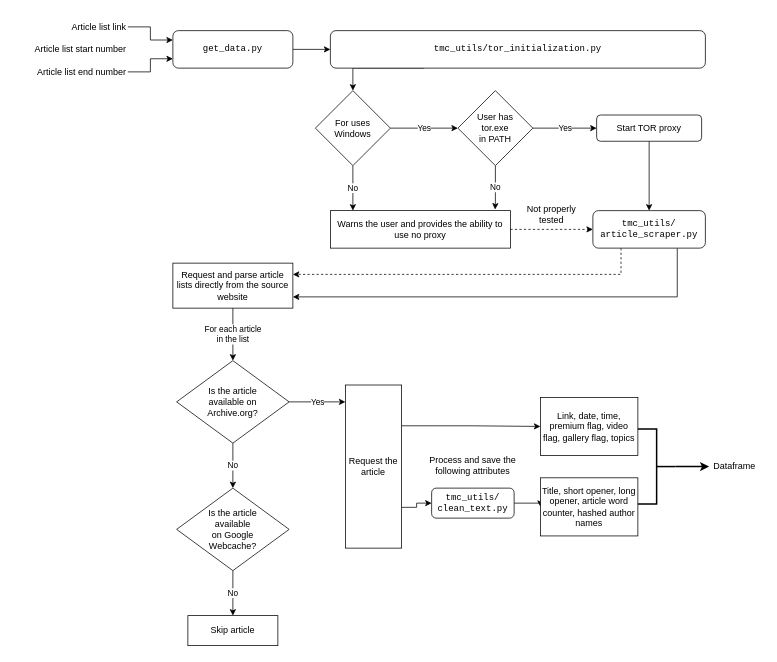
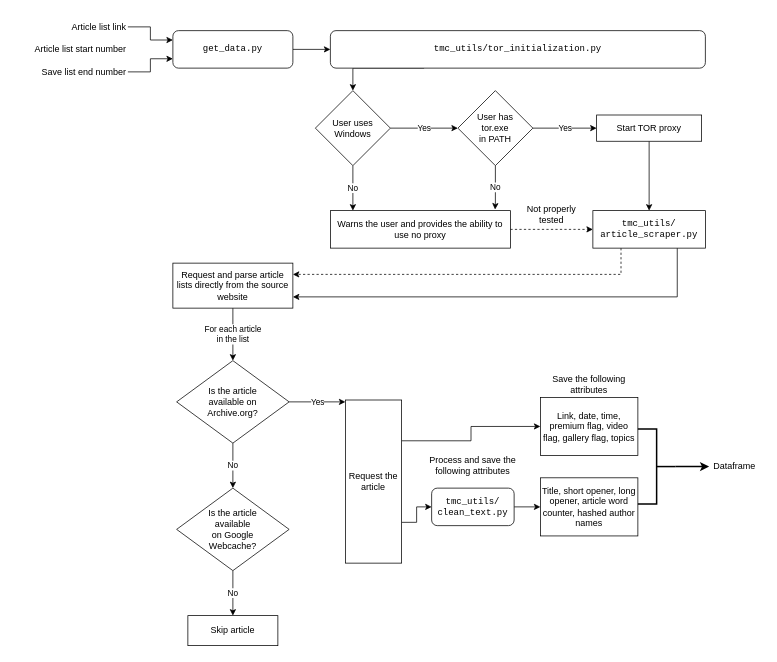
(77, 72) -> (82, 72)
(353, 128) -> (353, 128)
(649, 128) -> (649, 128)
(649, 229) -> (649, 229)
none -> (589, 384)
(374, 466) -> (374, 481)
(473, 503) -> (473, 507)
